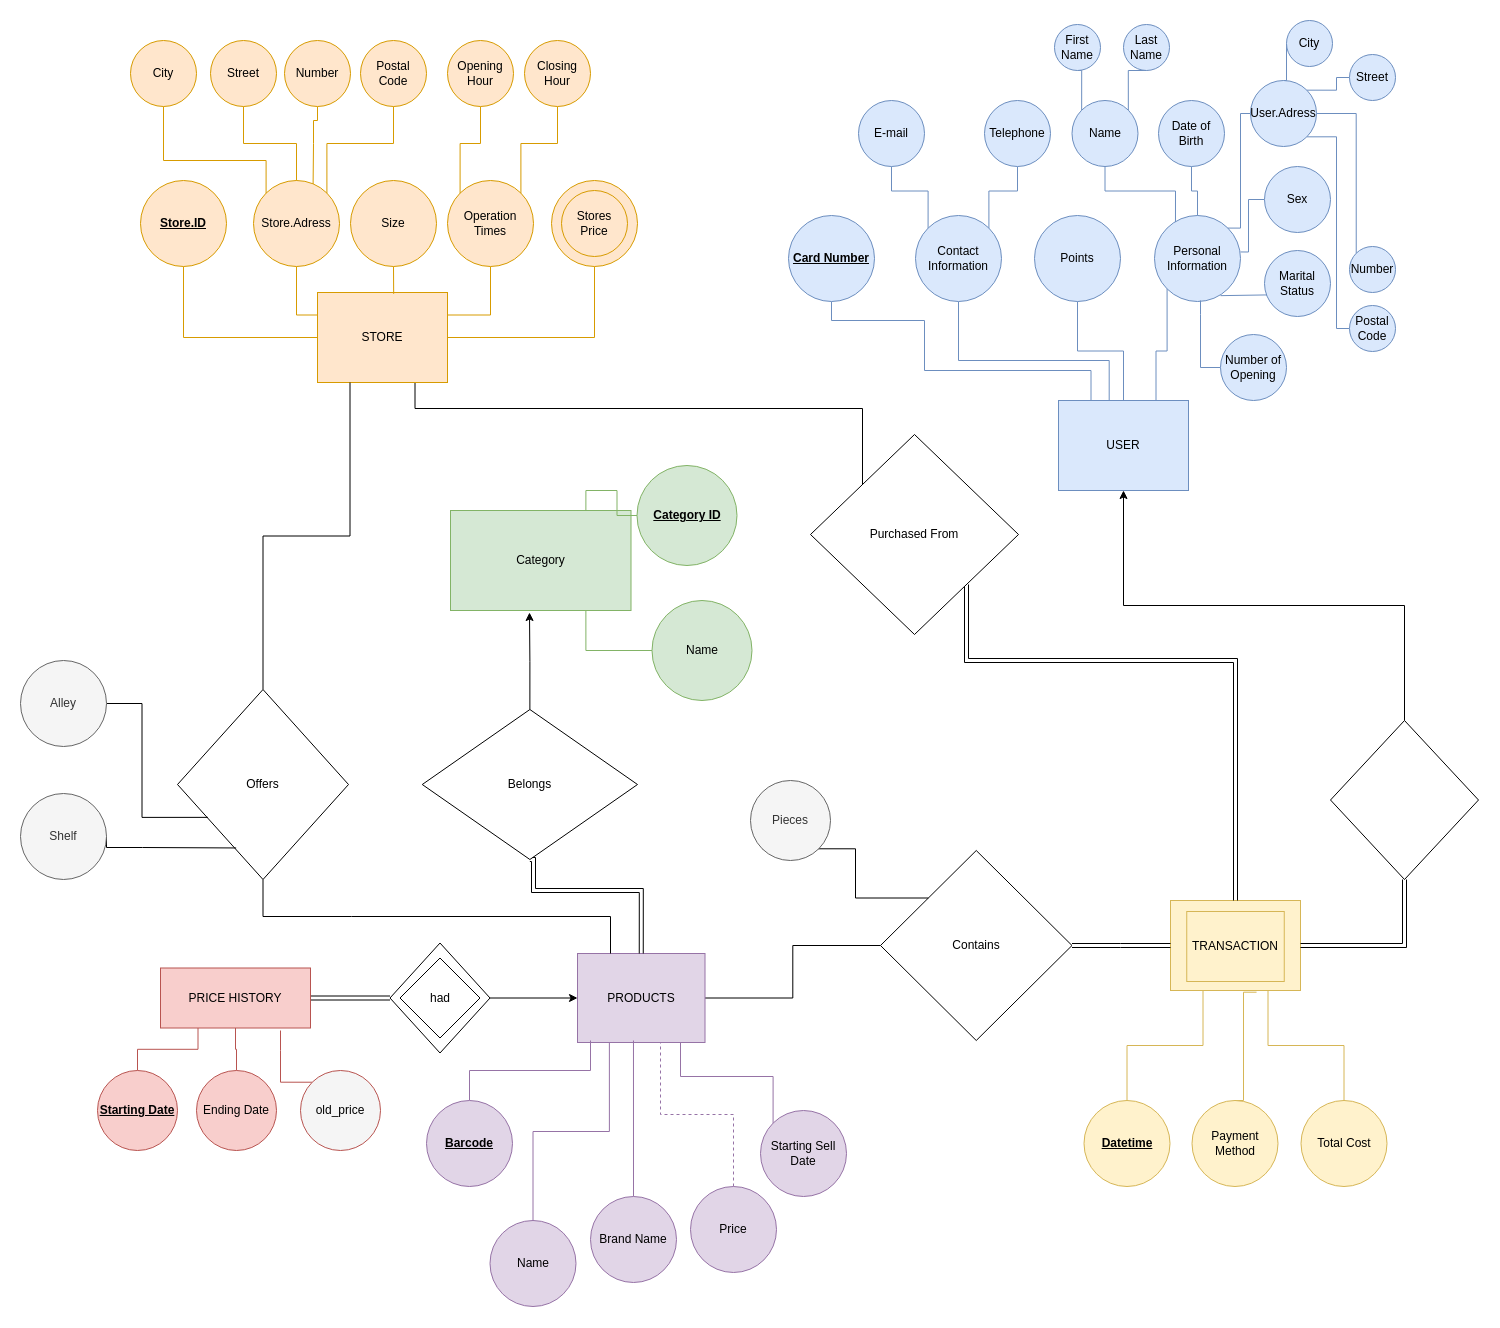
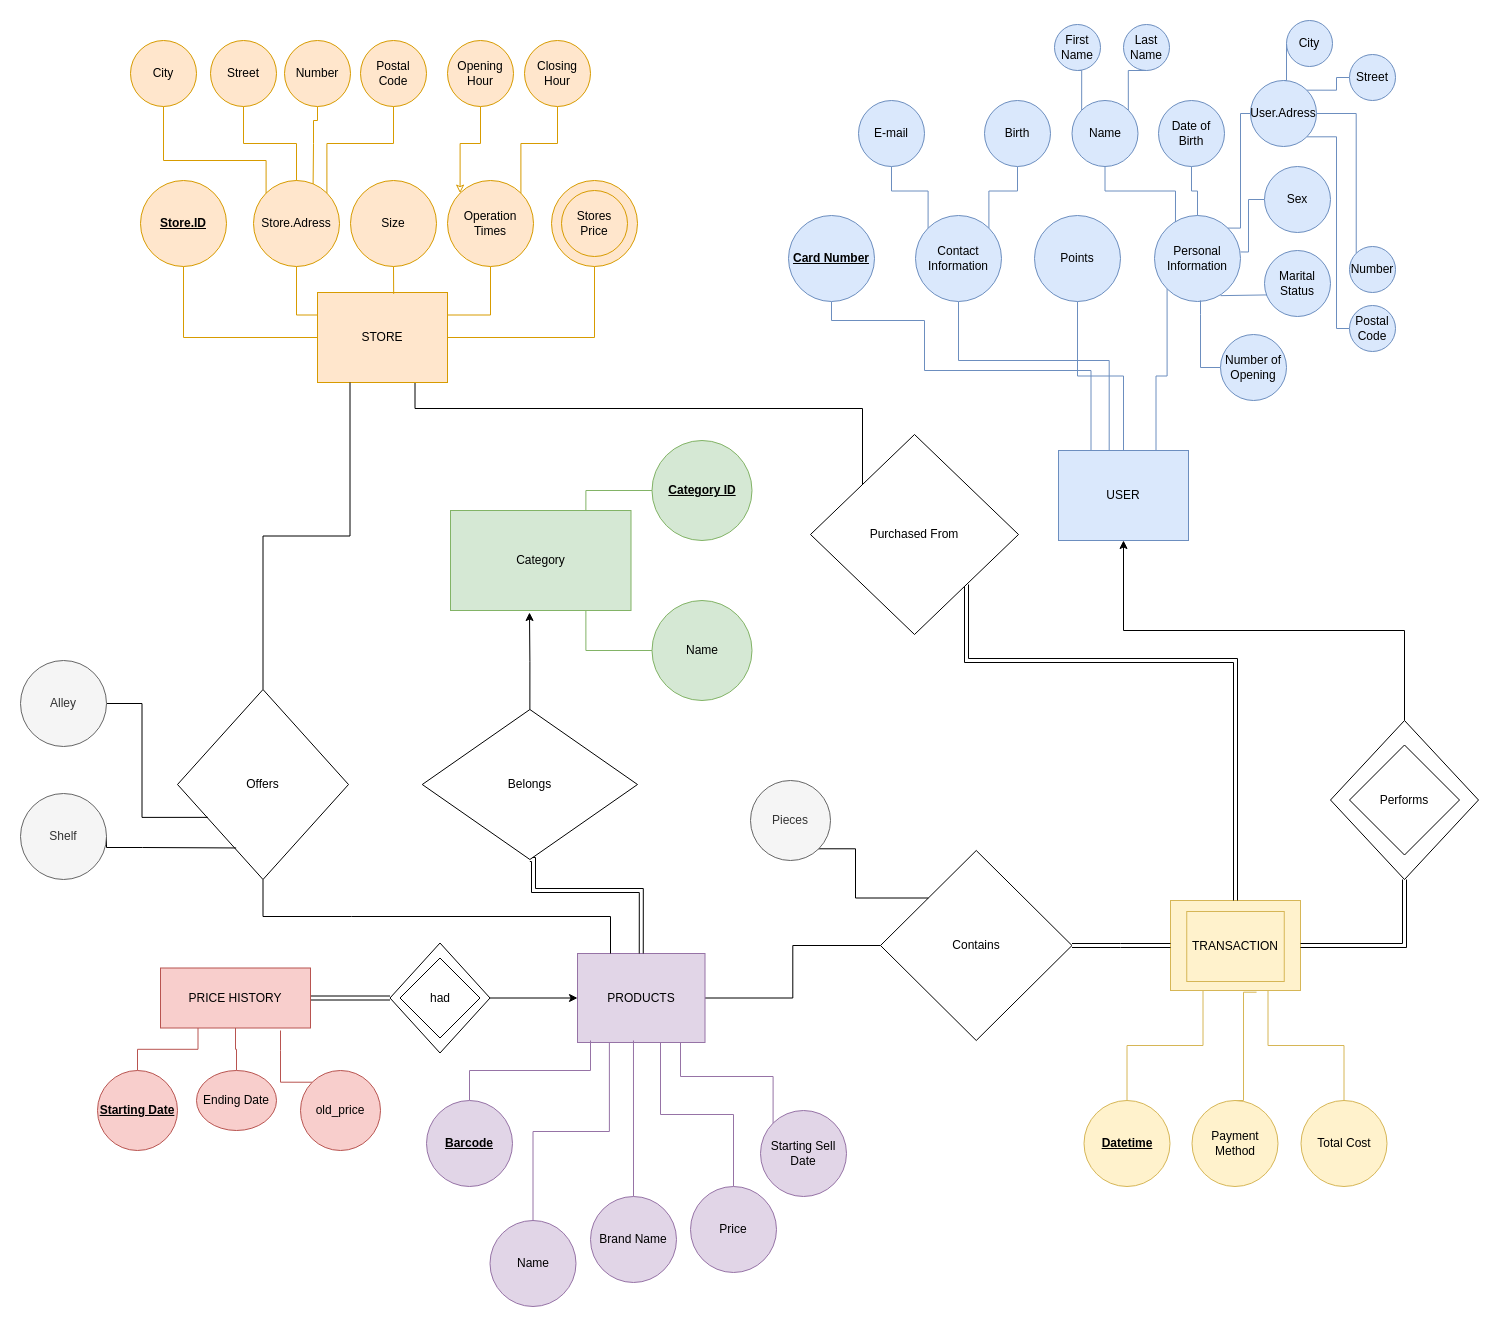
(1018, 134) -> (1018, 134)
(460, 187) -> (460, 185)
(1124, 446) -> (1124, 496)
(687, 516) -> (702, 491)
none -> (1405, 800)
(237, 1111) -> (237, 1101)
(341, 1111) -> (341, 1111)
(696, 1115) -> (696, 1115)
